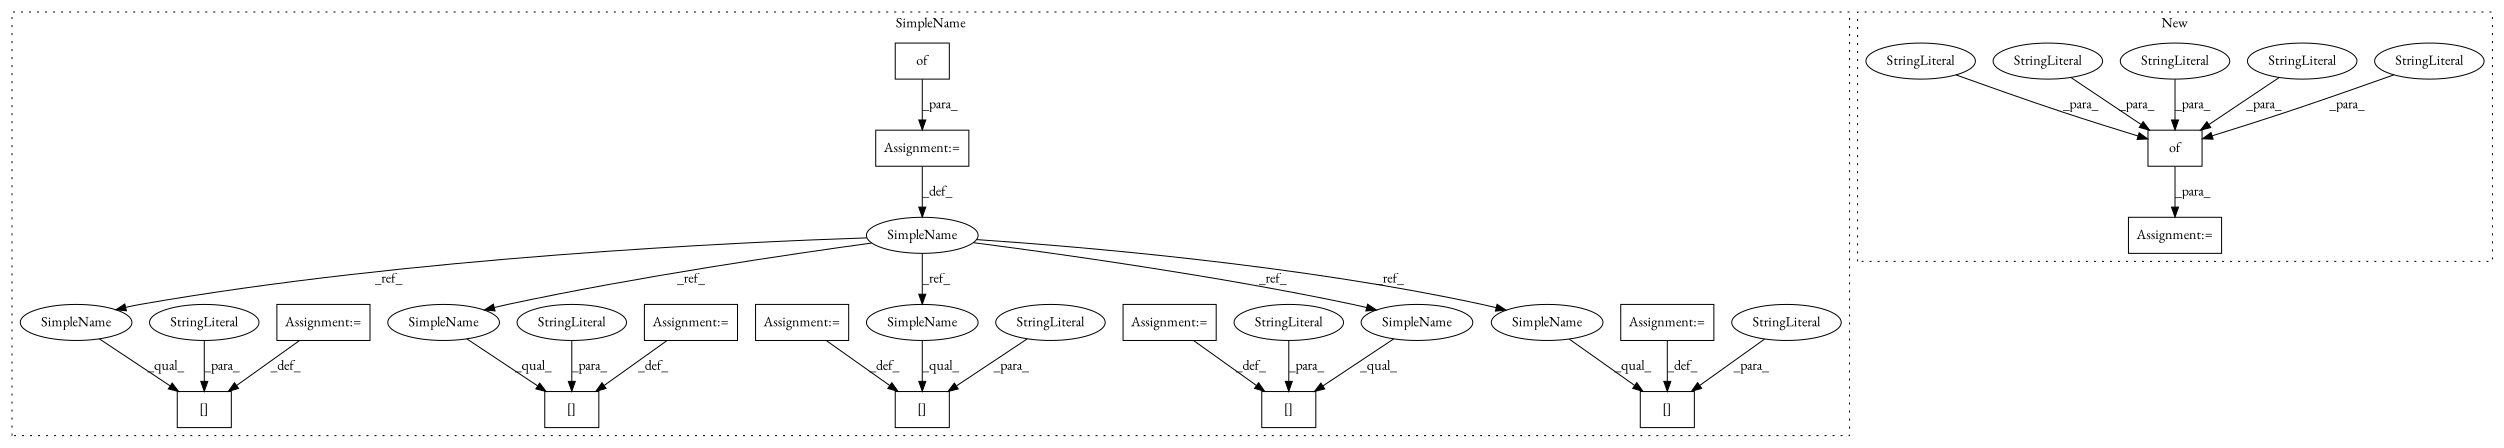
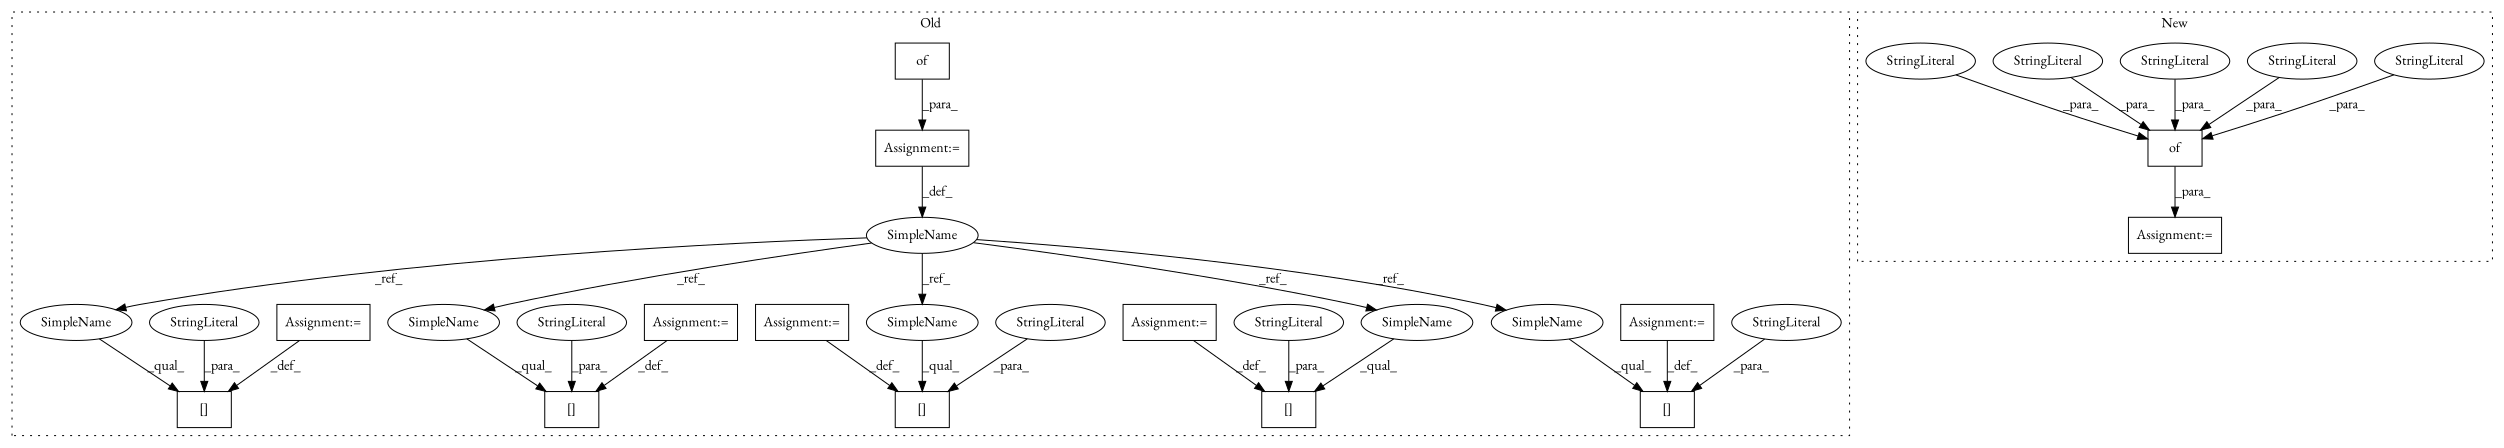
(931, 24) -> (931, 24)
